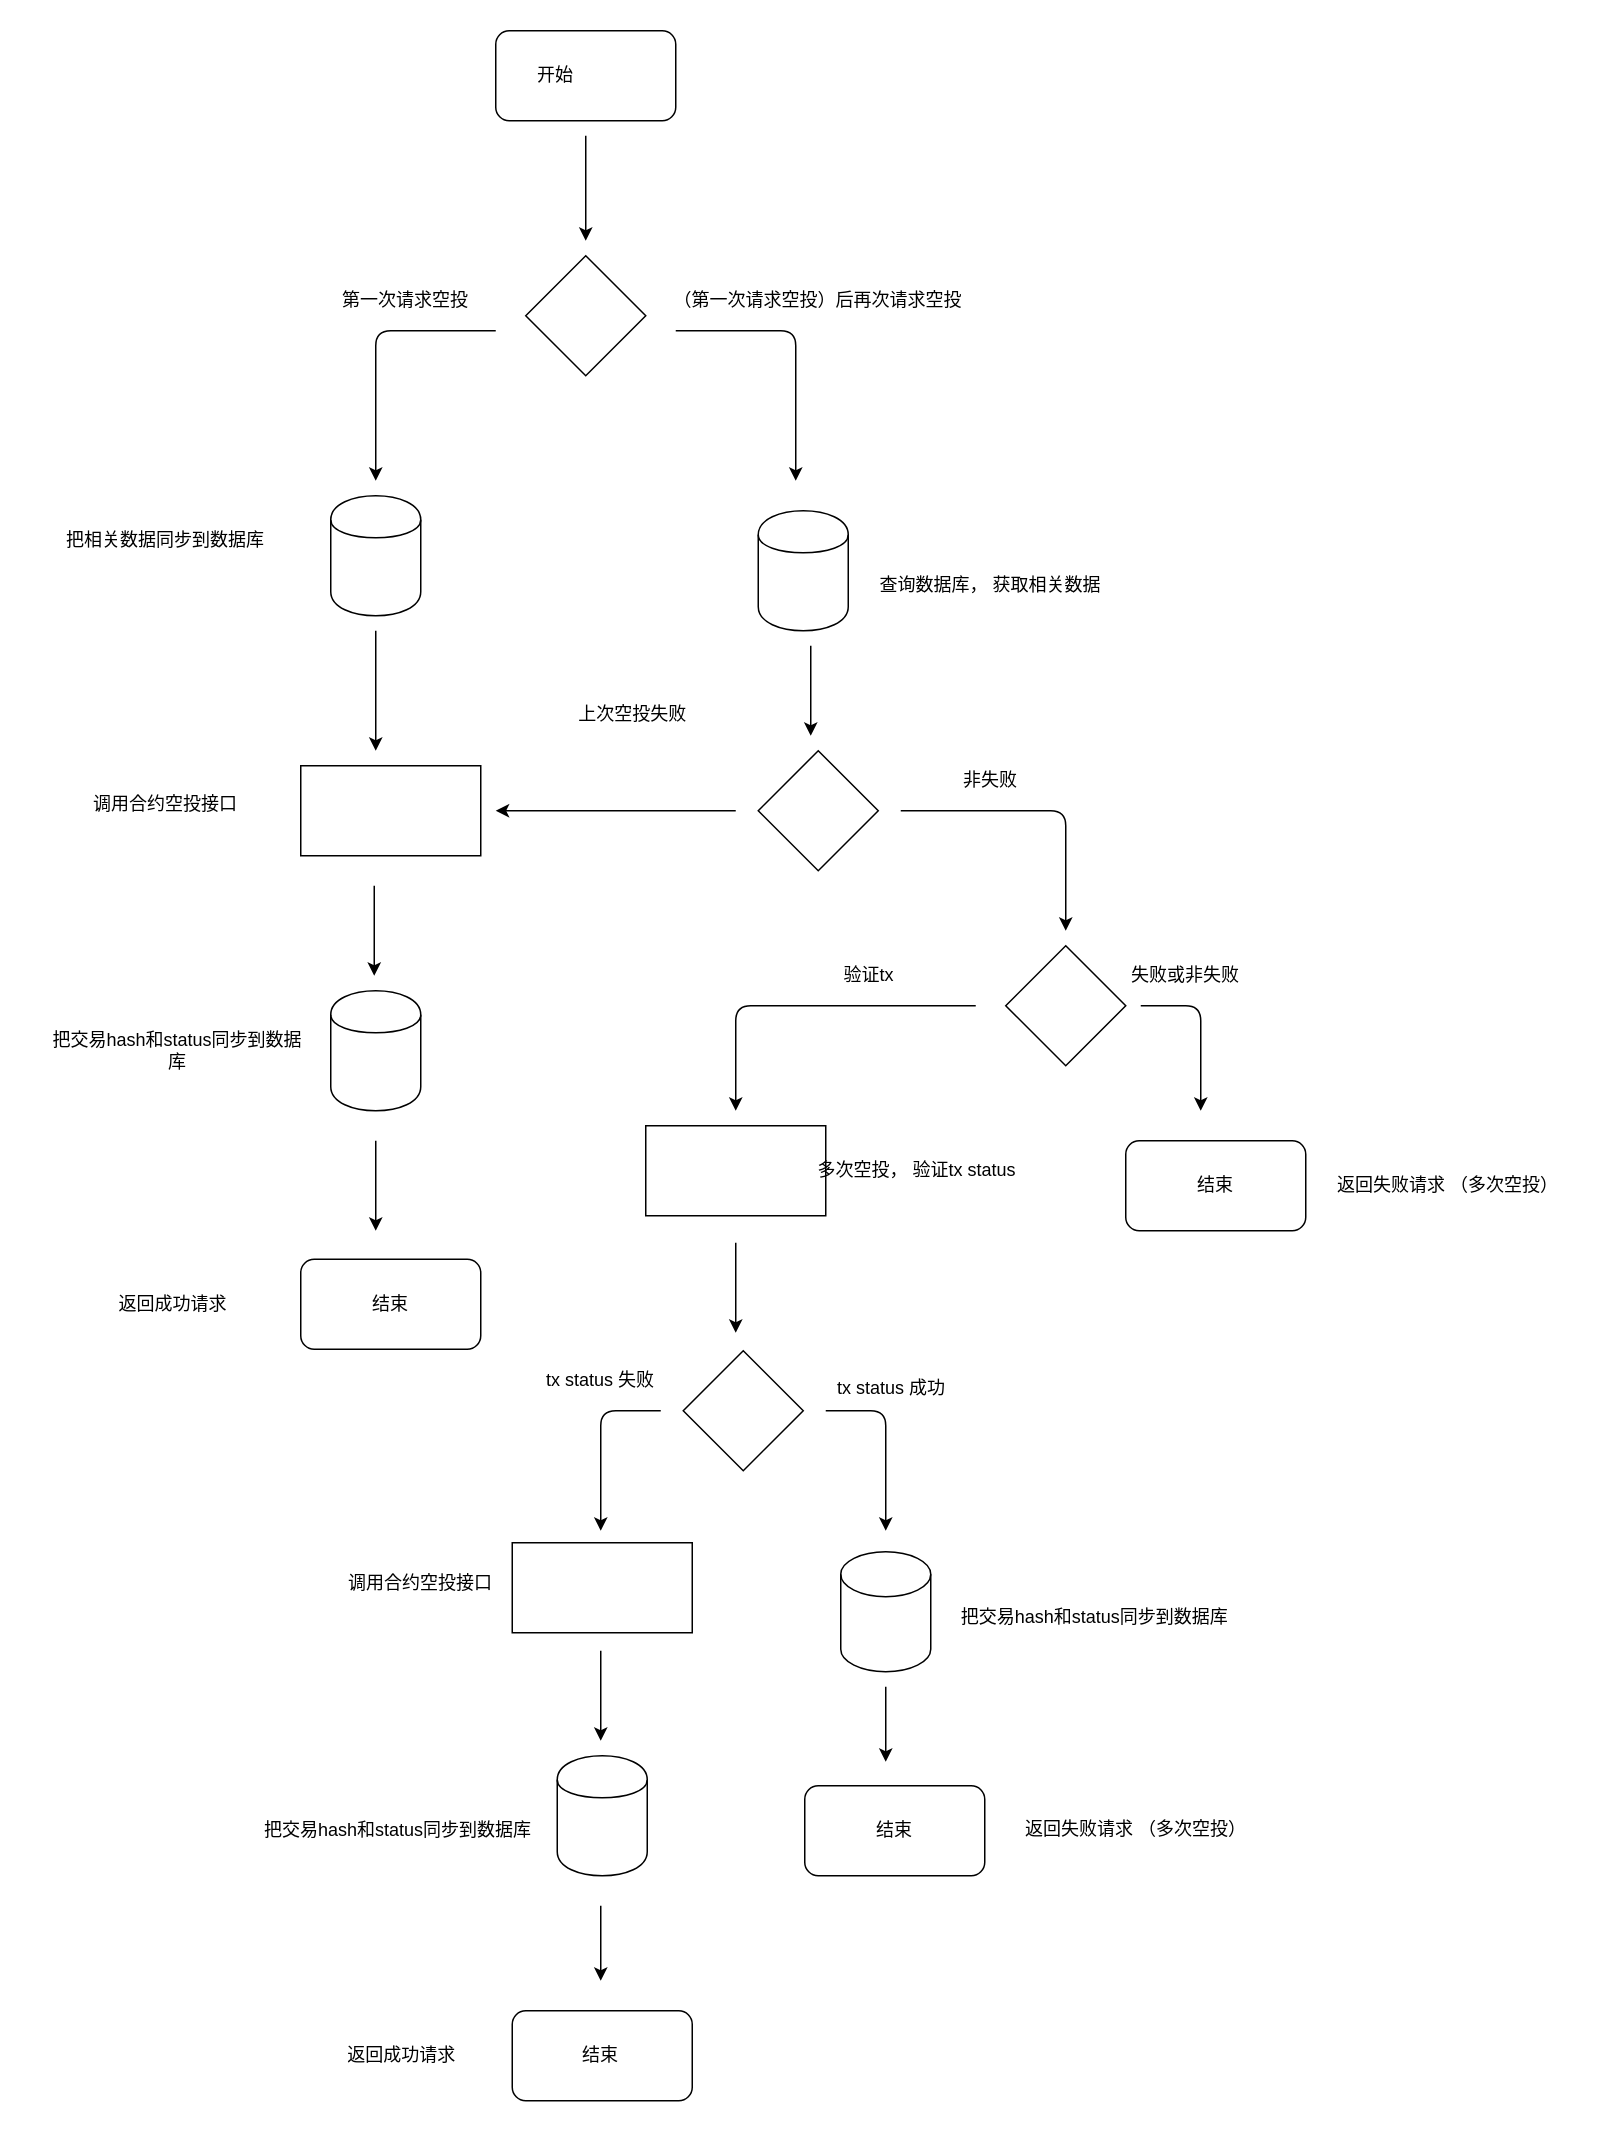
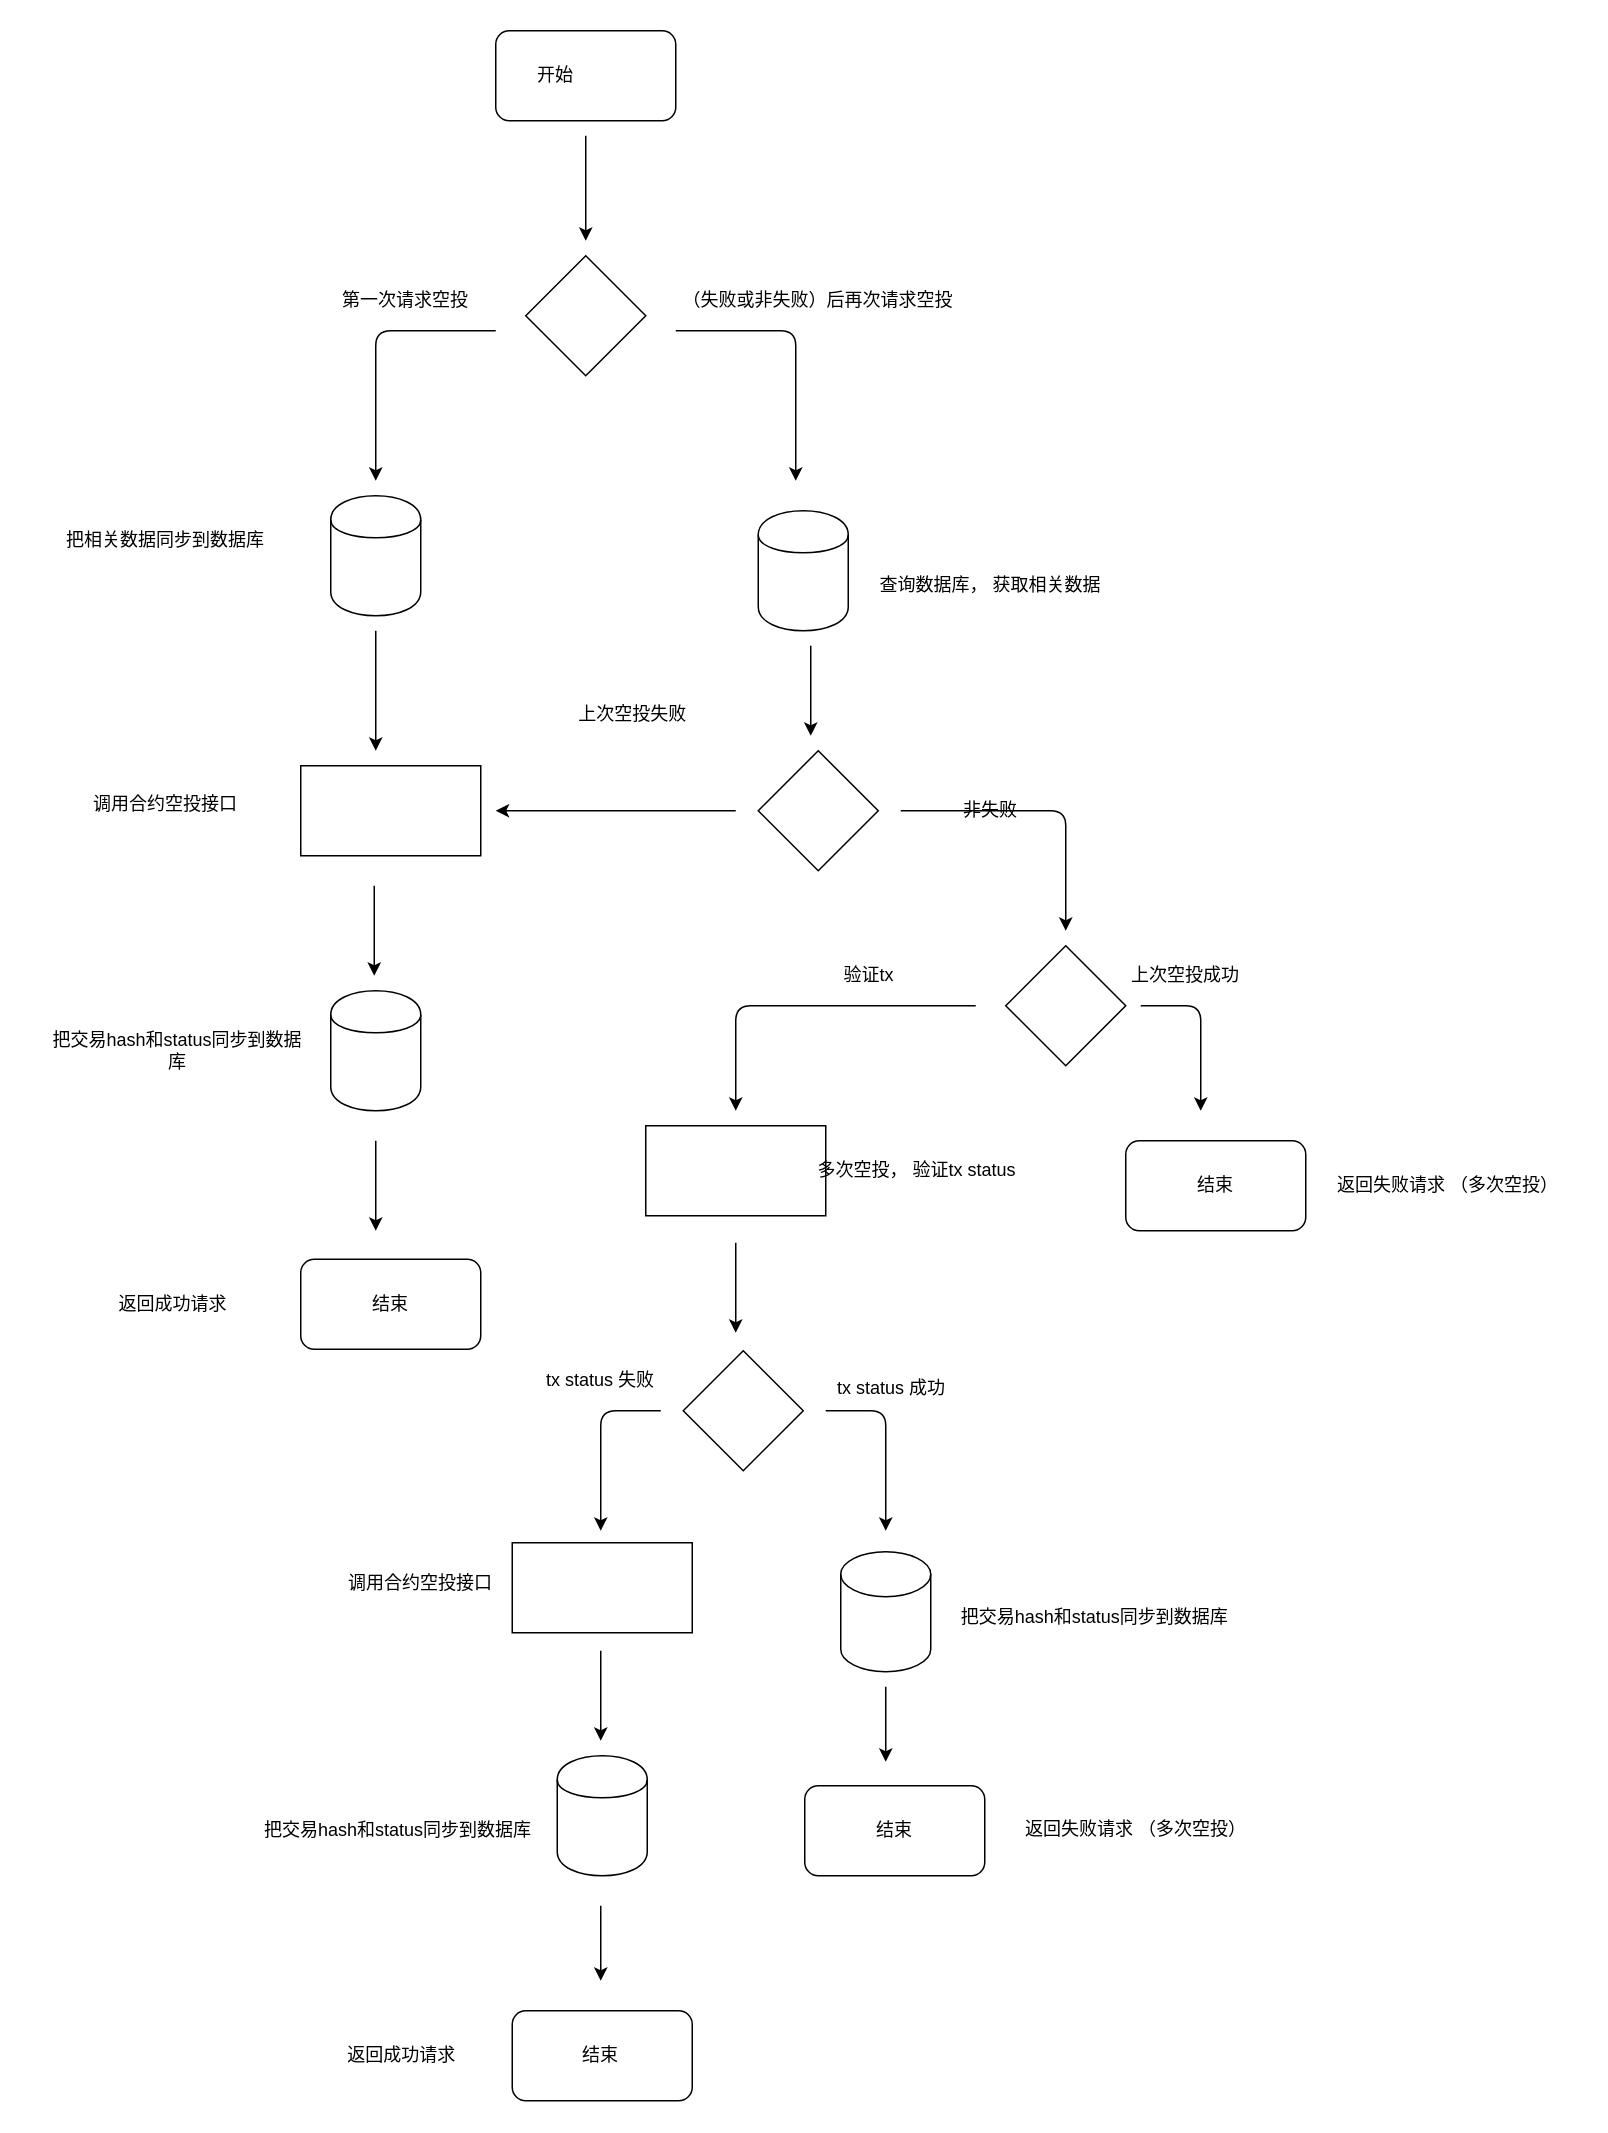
(818, 301) -> (818, 301)
(991, 781) -> (991, 811)
(1186, 976) -> (1186, 976)
